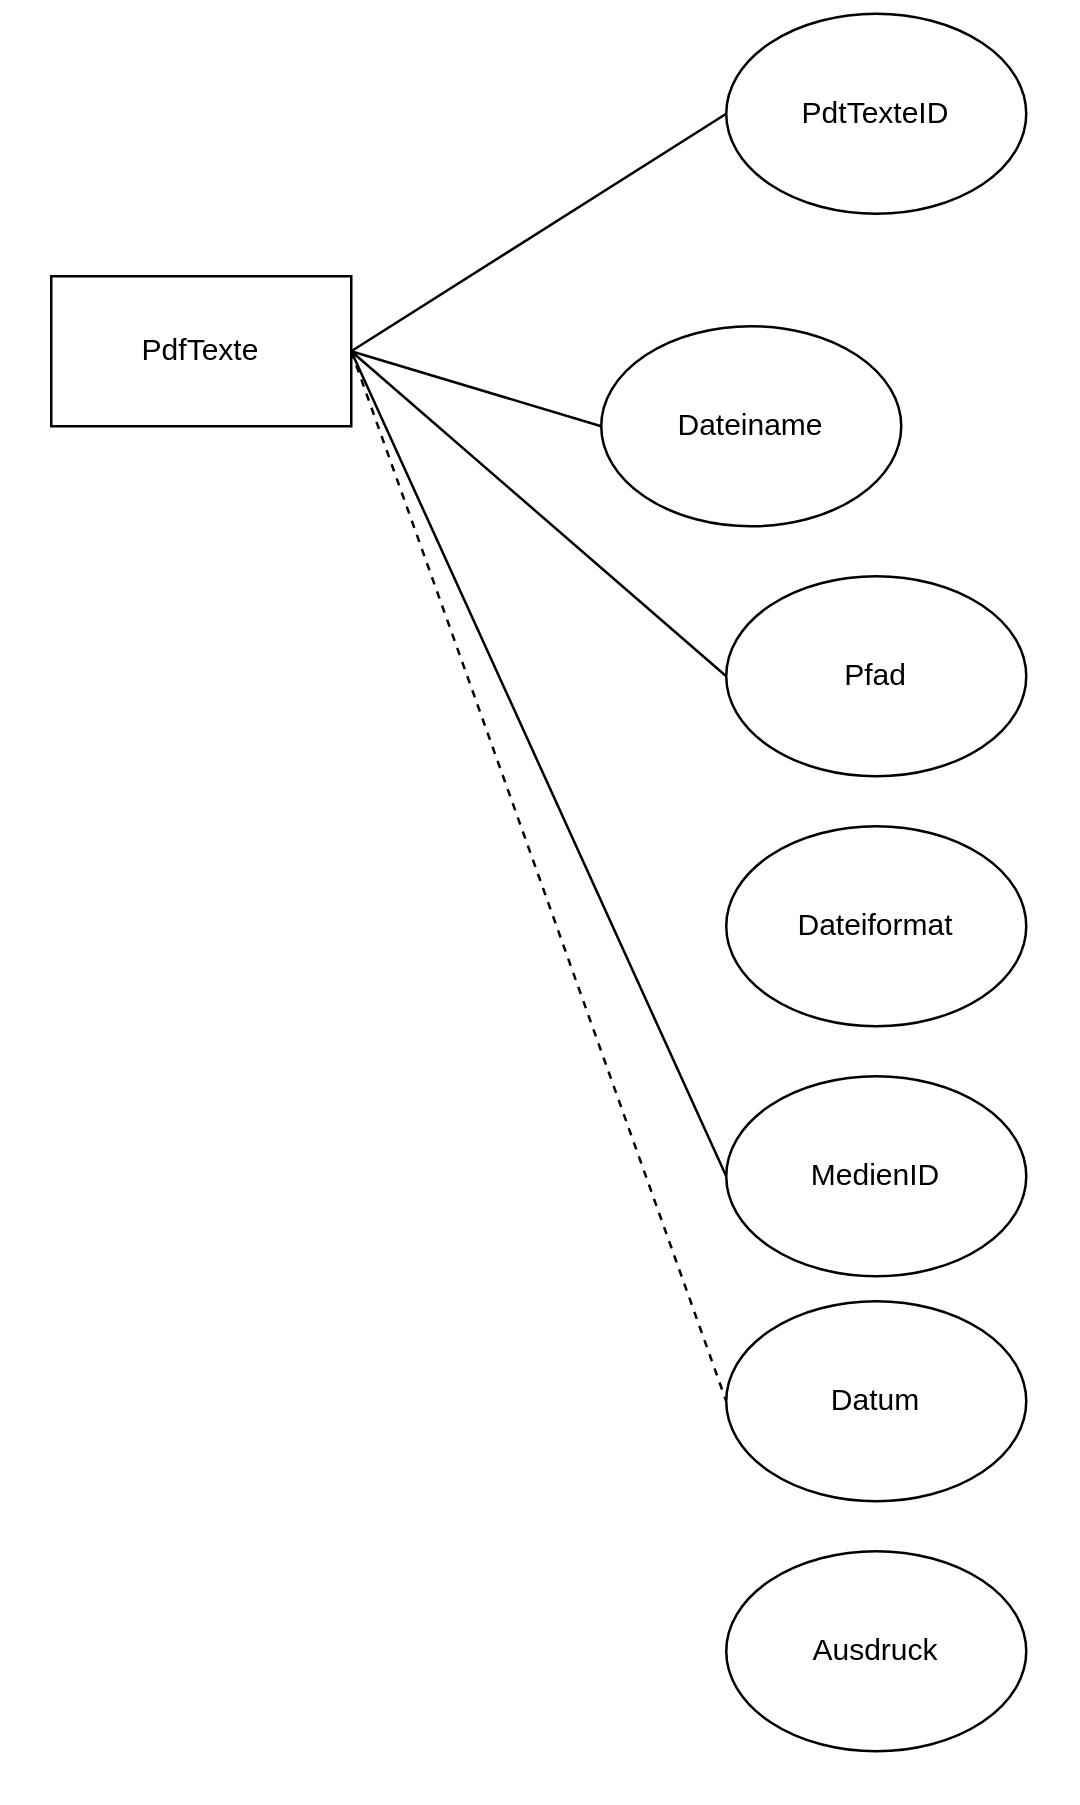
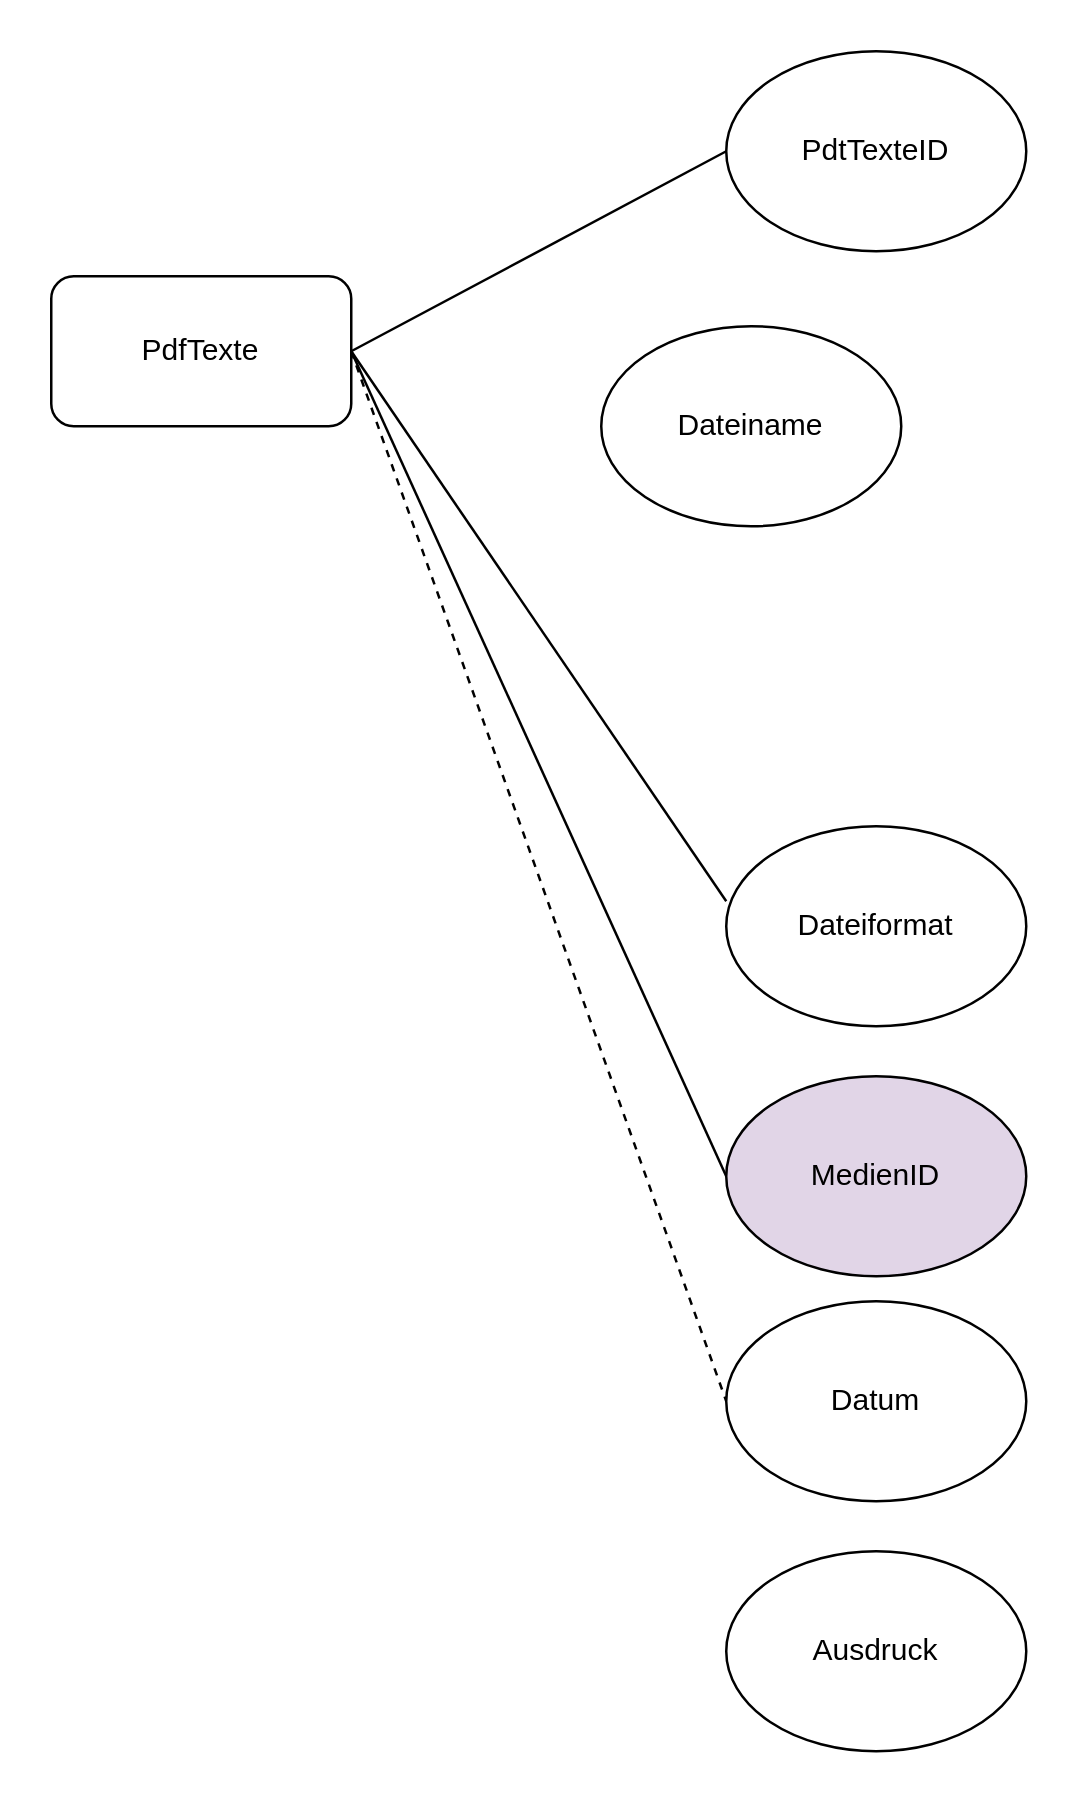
(876, 114) -> (876, 151)
(201, 351) -> (201, 351)
(481, 390) -> none
(544, 518) -> none
none -> (546, 637)
(876, 676) -> none
(876, 1176) -> (876, 1176)
